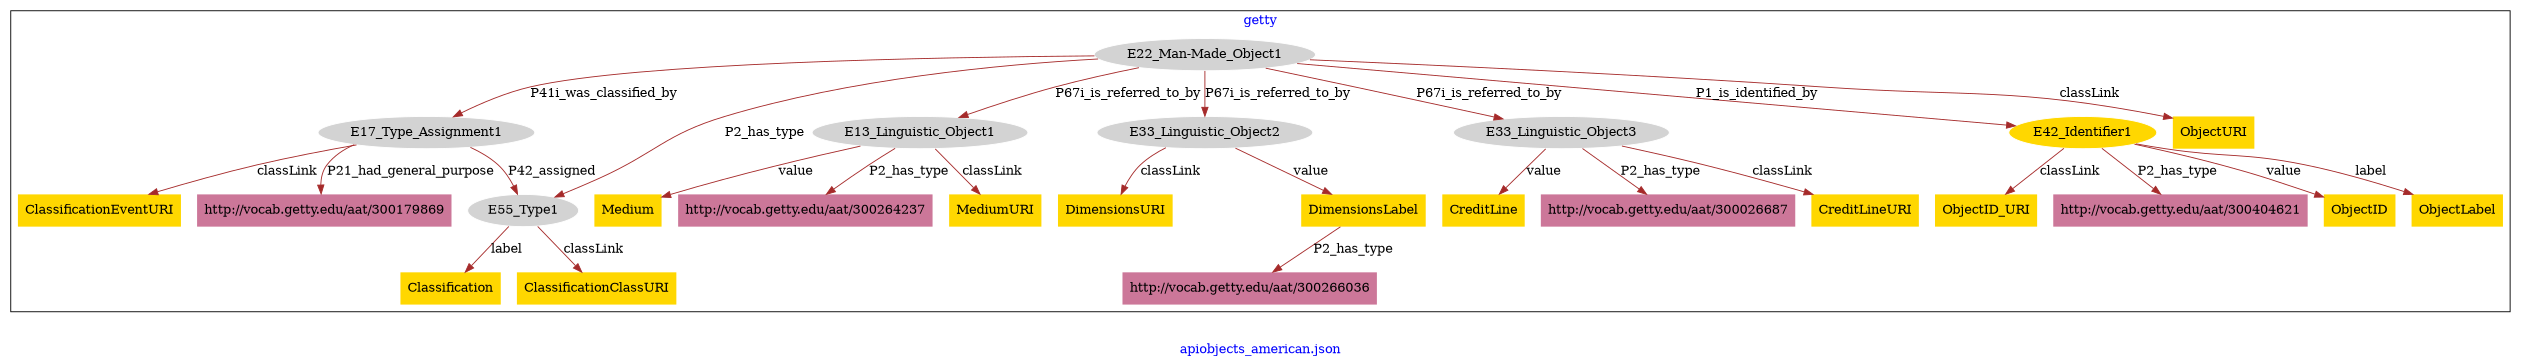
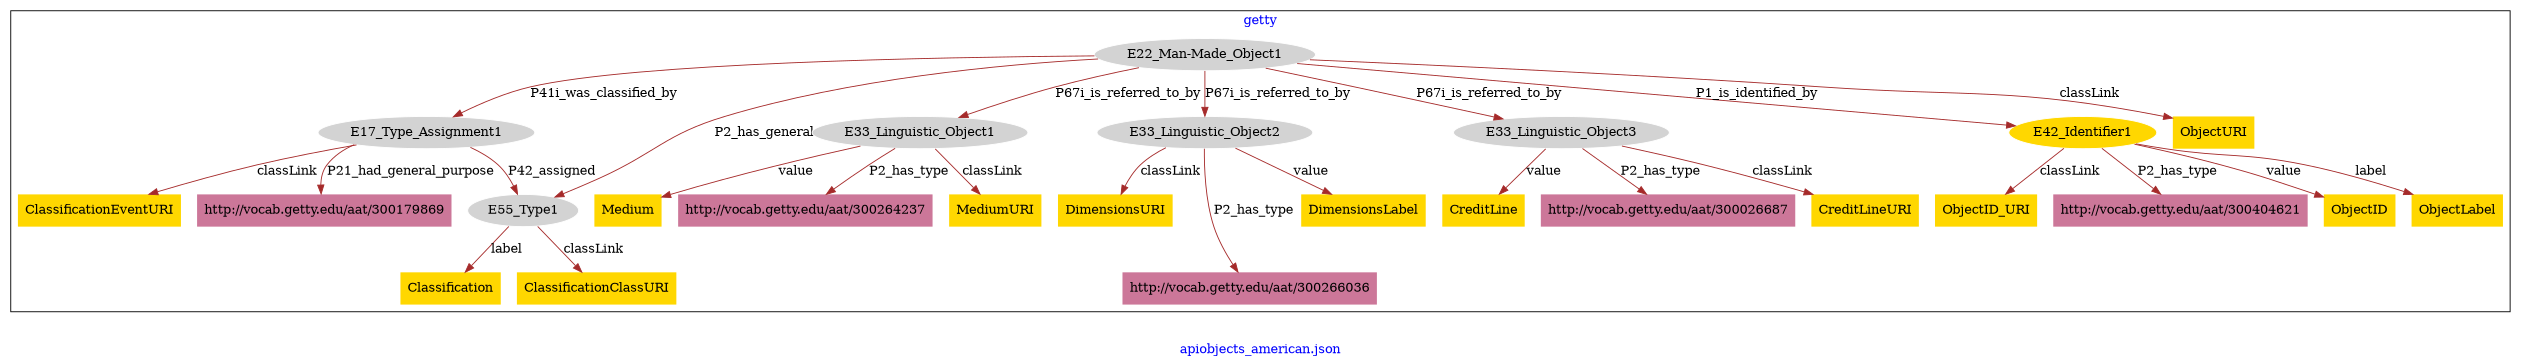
(765, 133) -> (765, 133)
(920, 133) -> (920, 133)
(1310, 247) -> (1209, 209)
